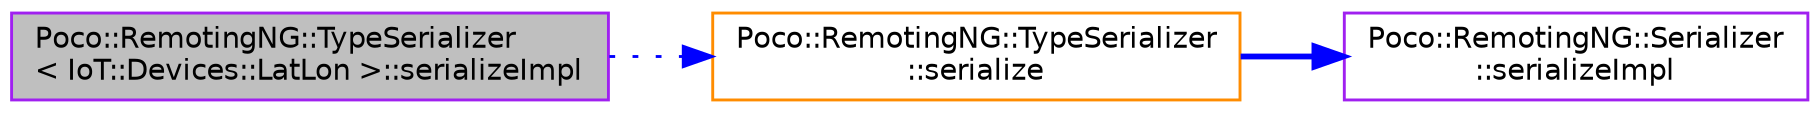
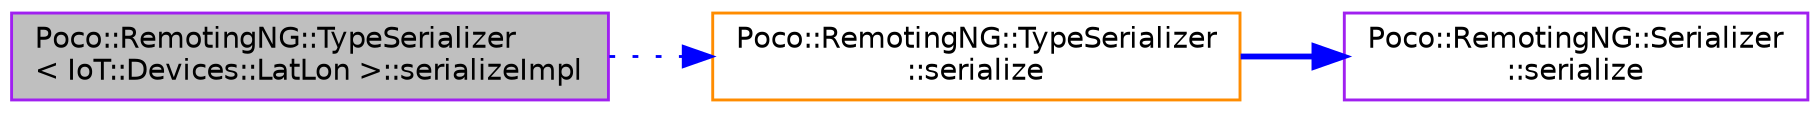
(1576, 56) -> (1576, 56)
